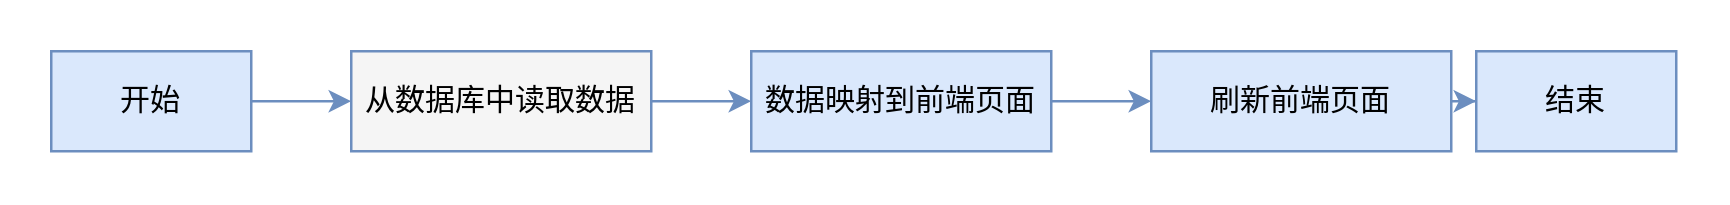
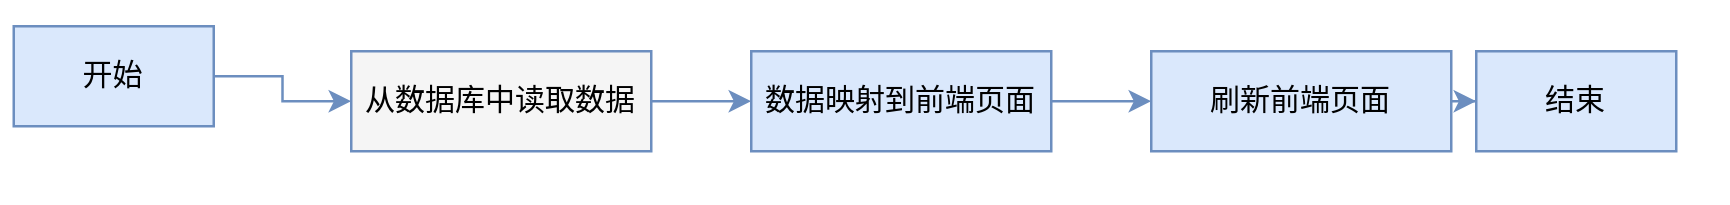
(151, 101) -> (114, 76)
